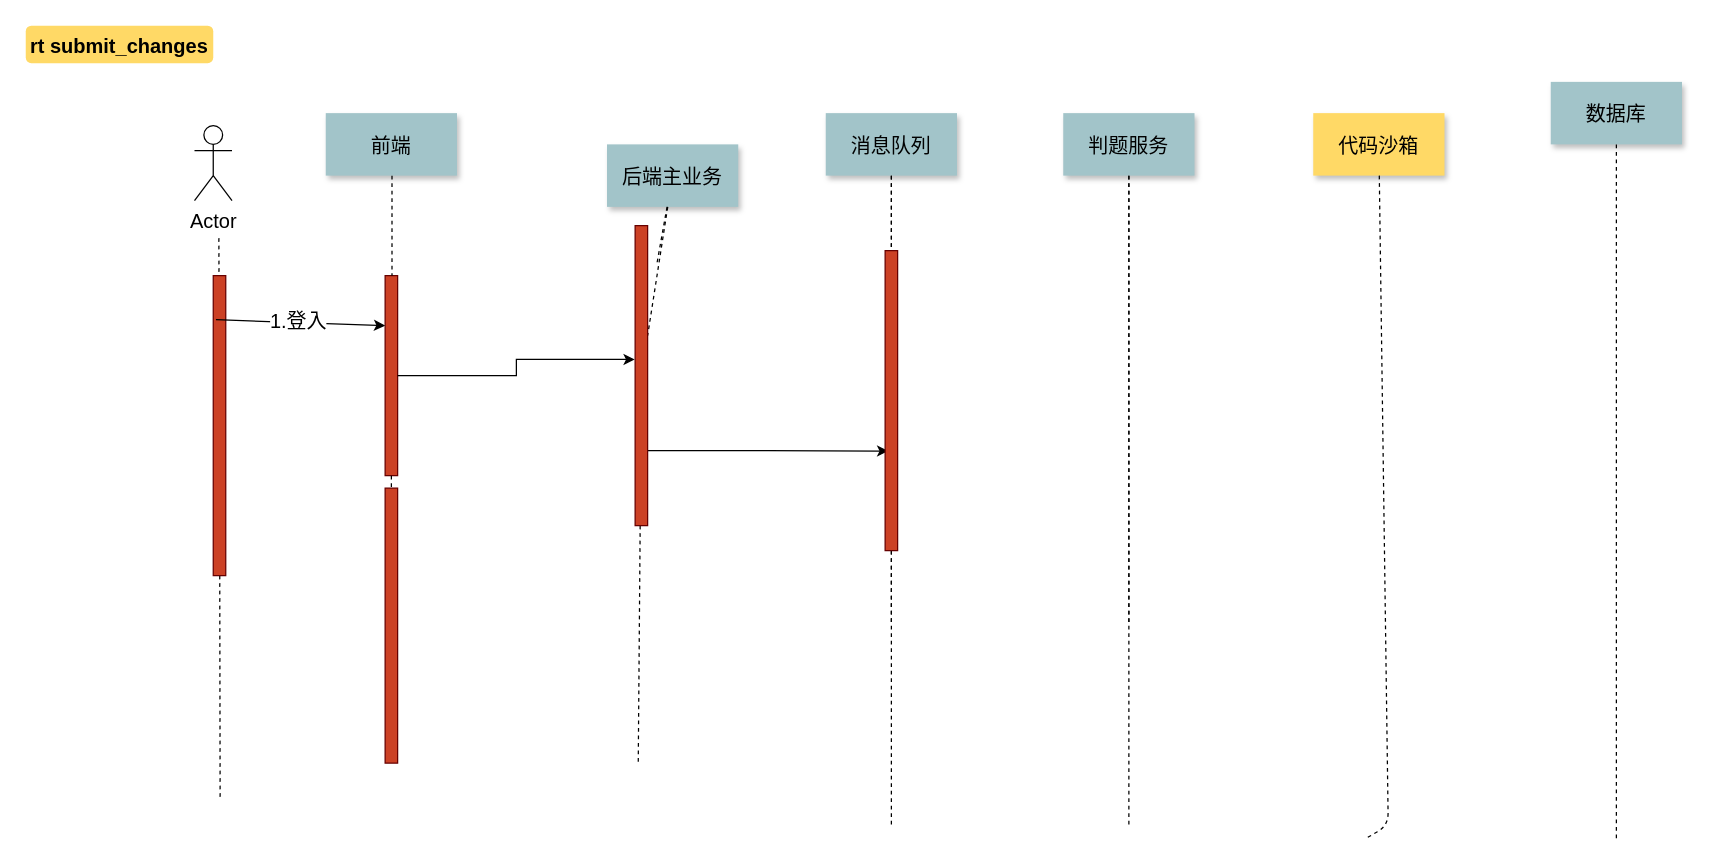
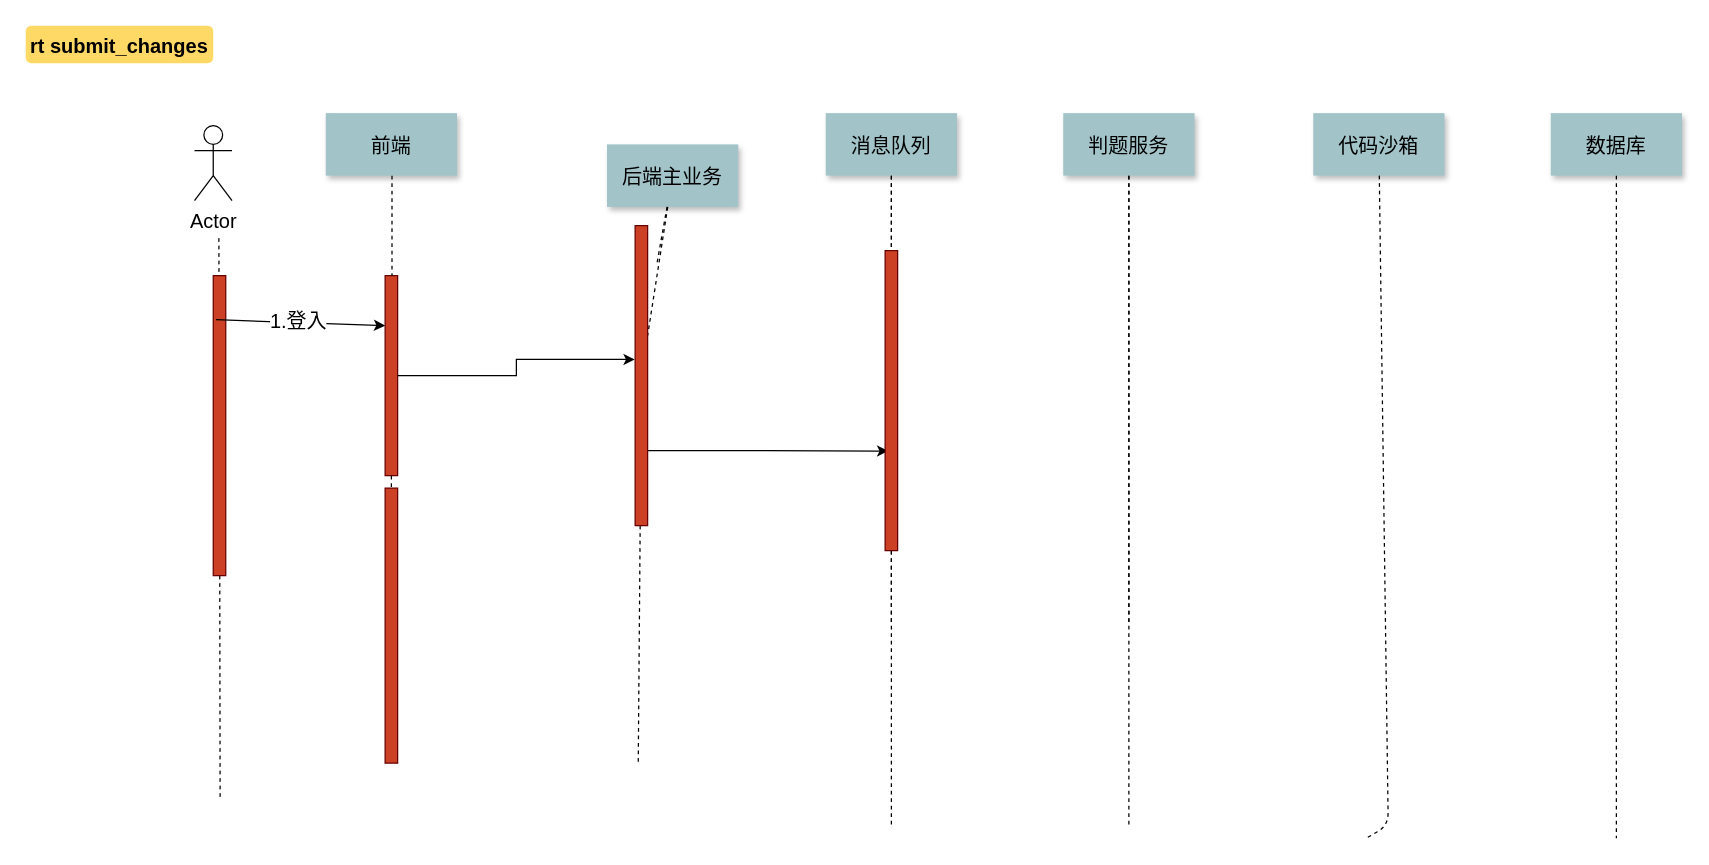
(1616, 113) -> (1616, 144)
(1379, 144) -> (1379, 144)
